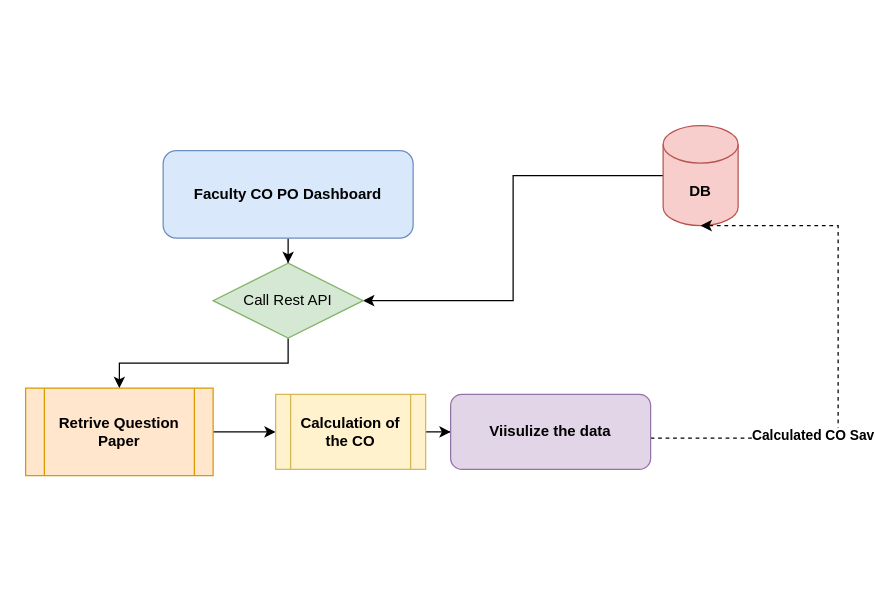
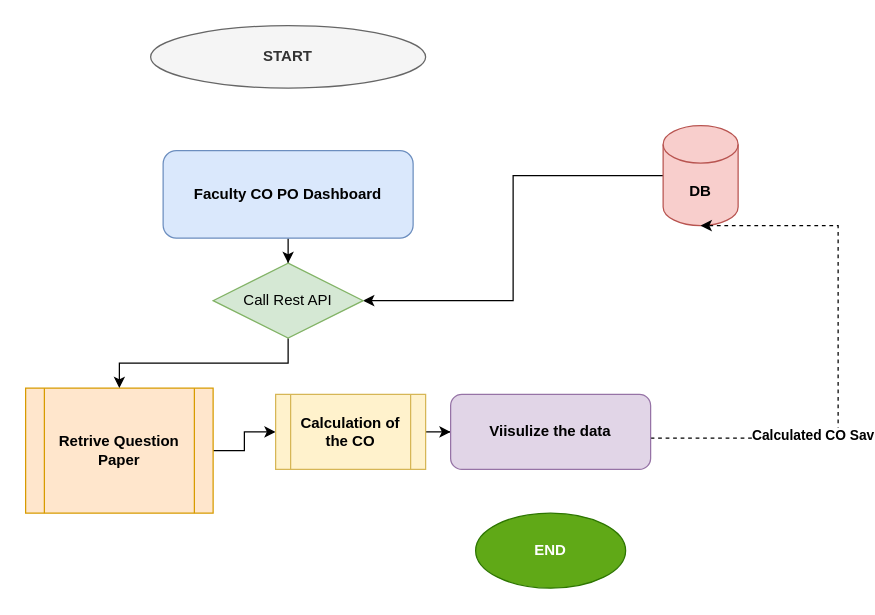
none -> (288, 57)
(119, 432) -> (119, 451)
none -> (551, 551)
